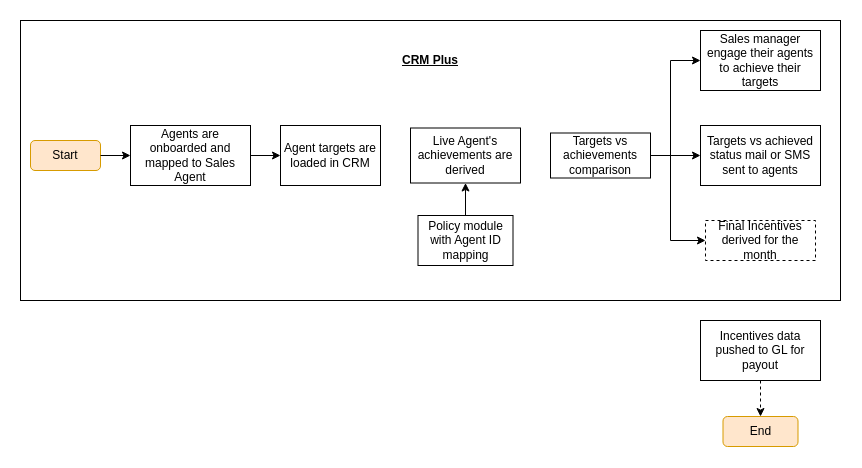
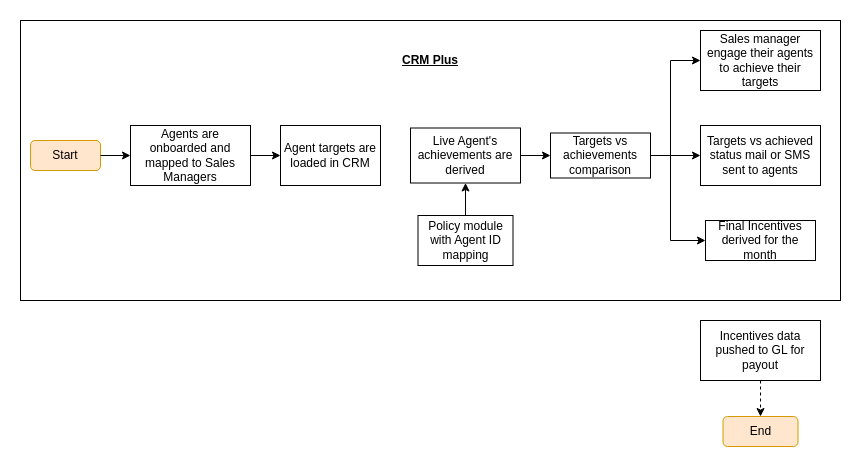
(191, 156) -> (191, 156)
none -> (532, 156)
(761, 241) -> (761, 241)
